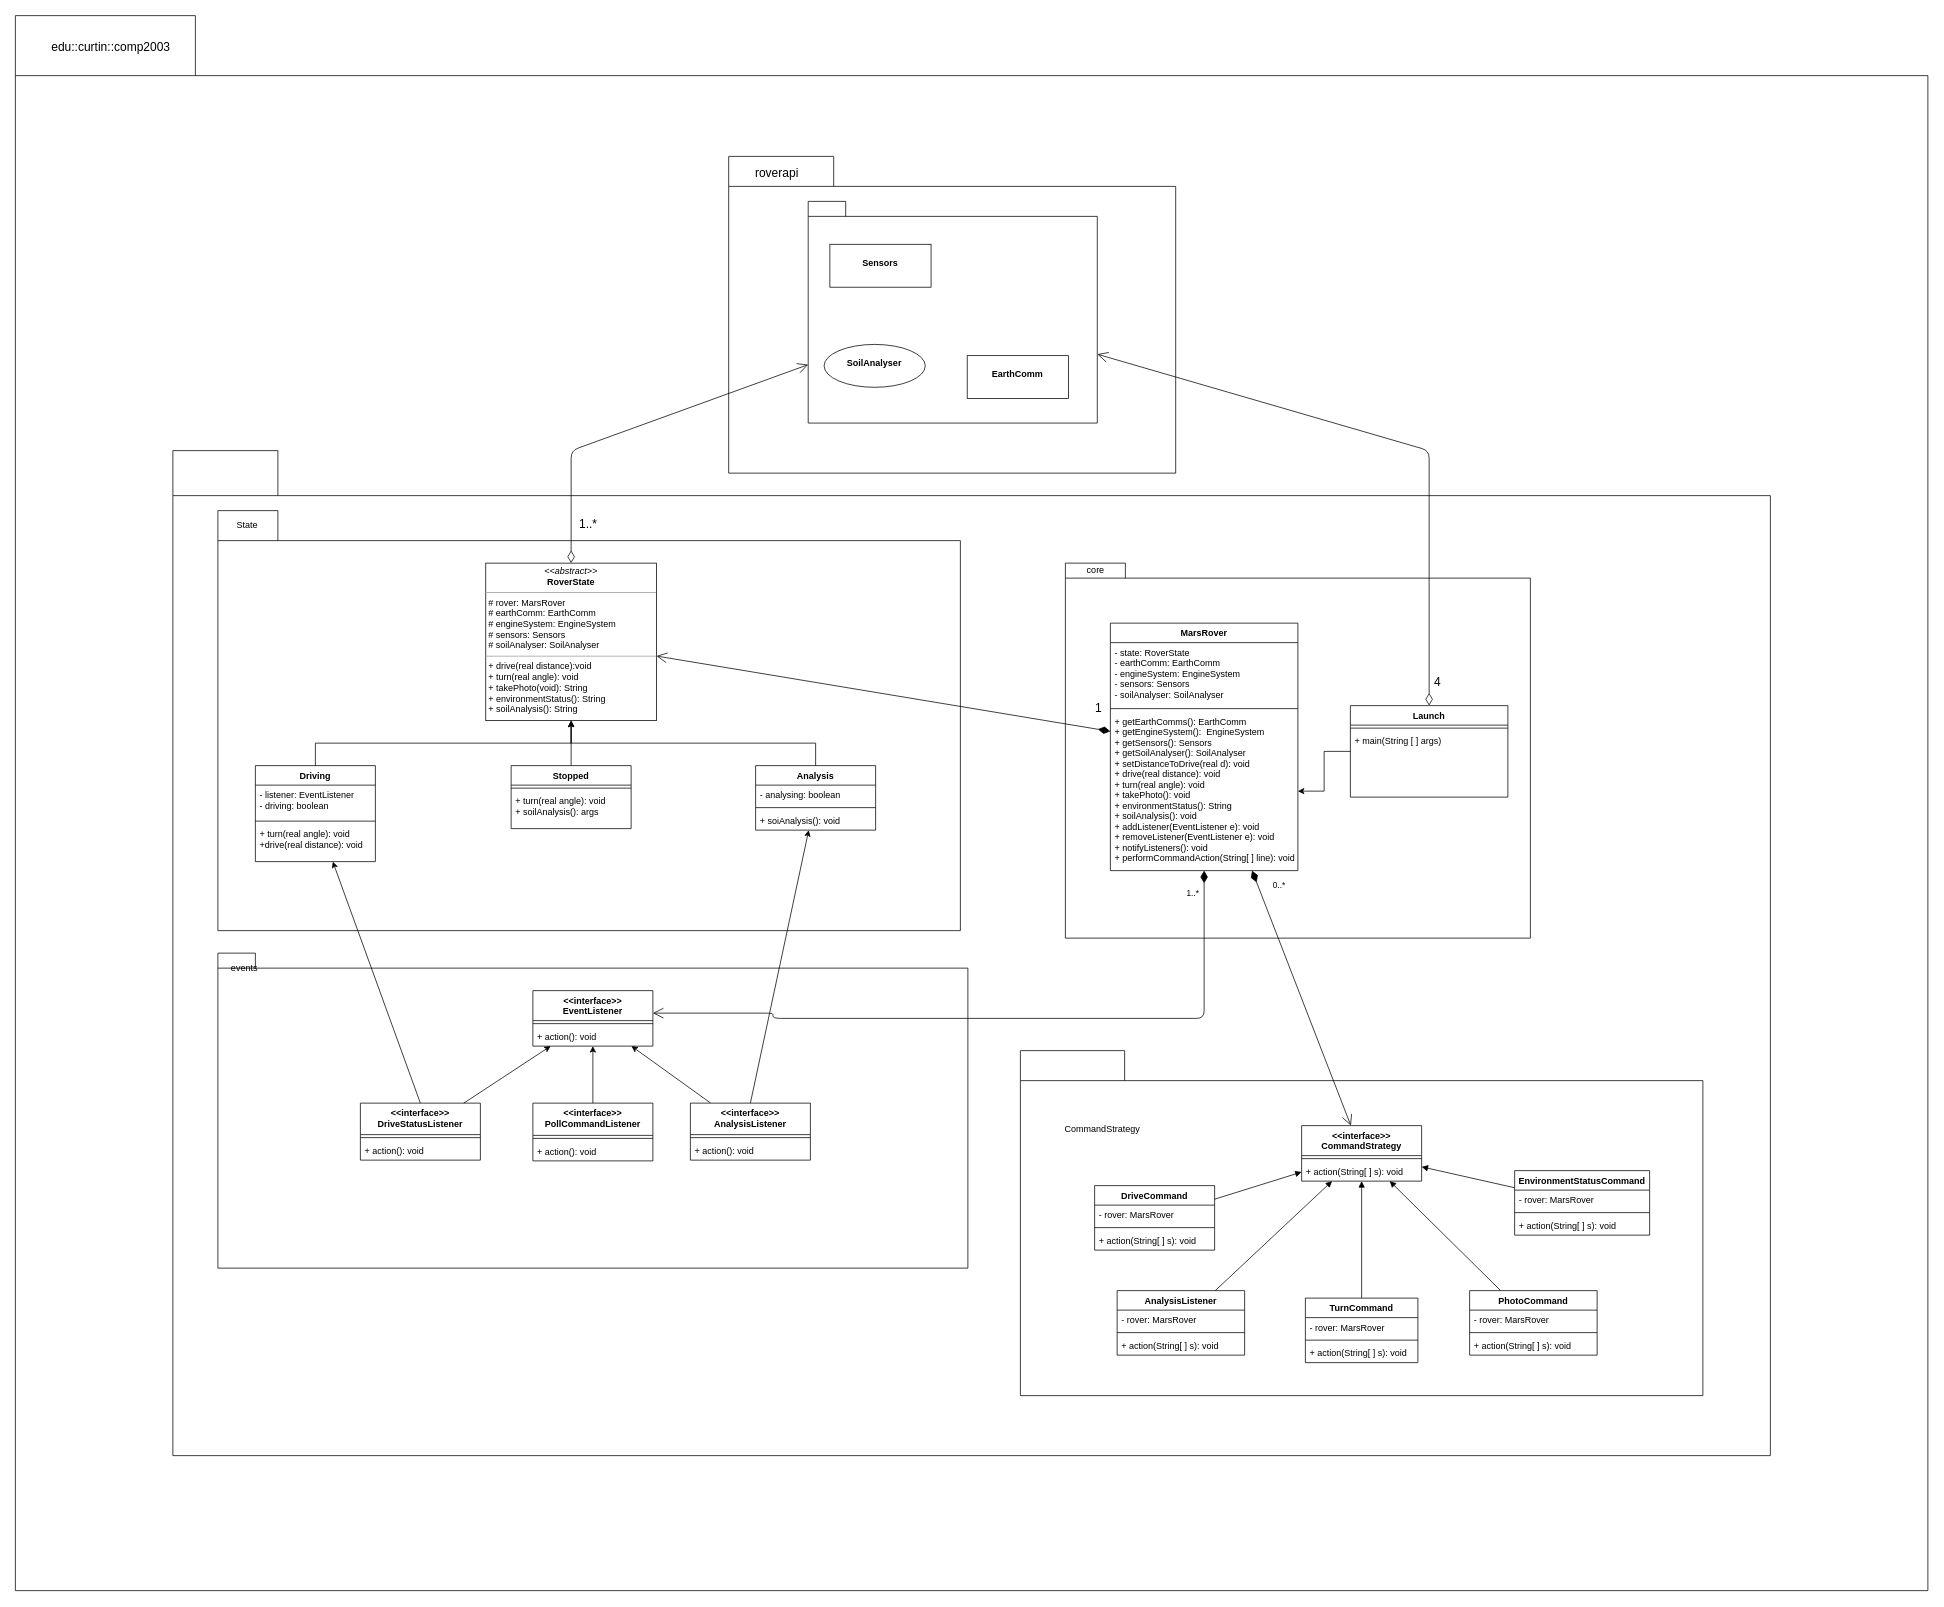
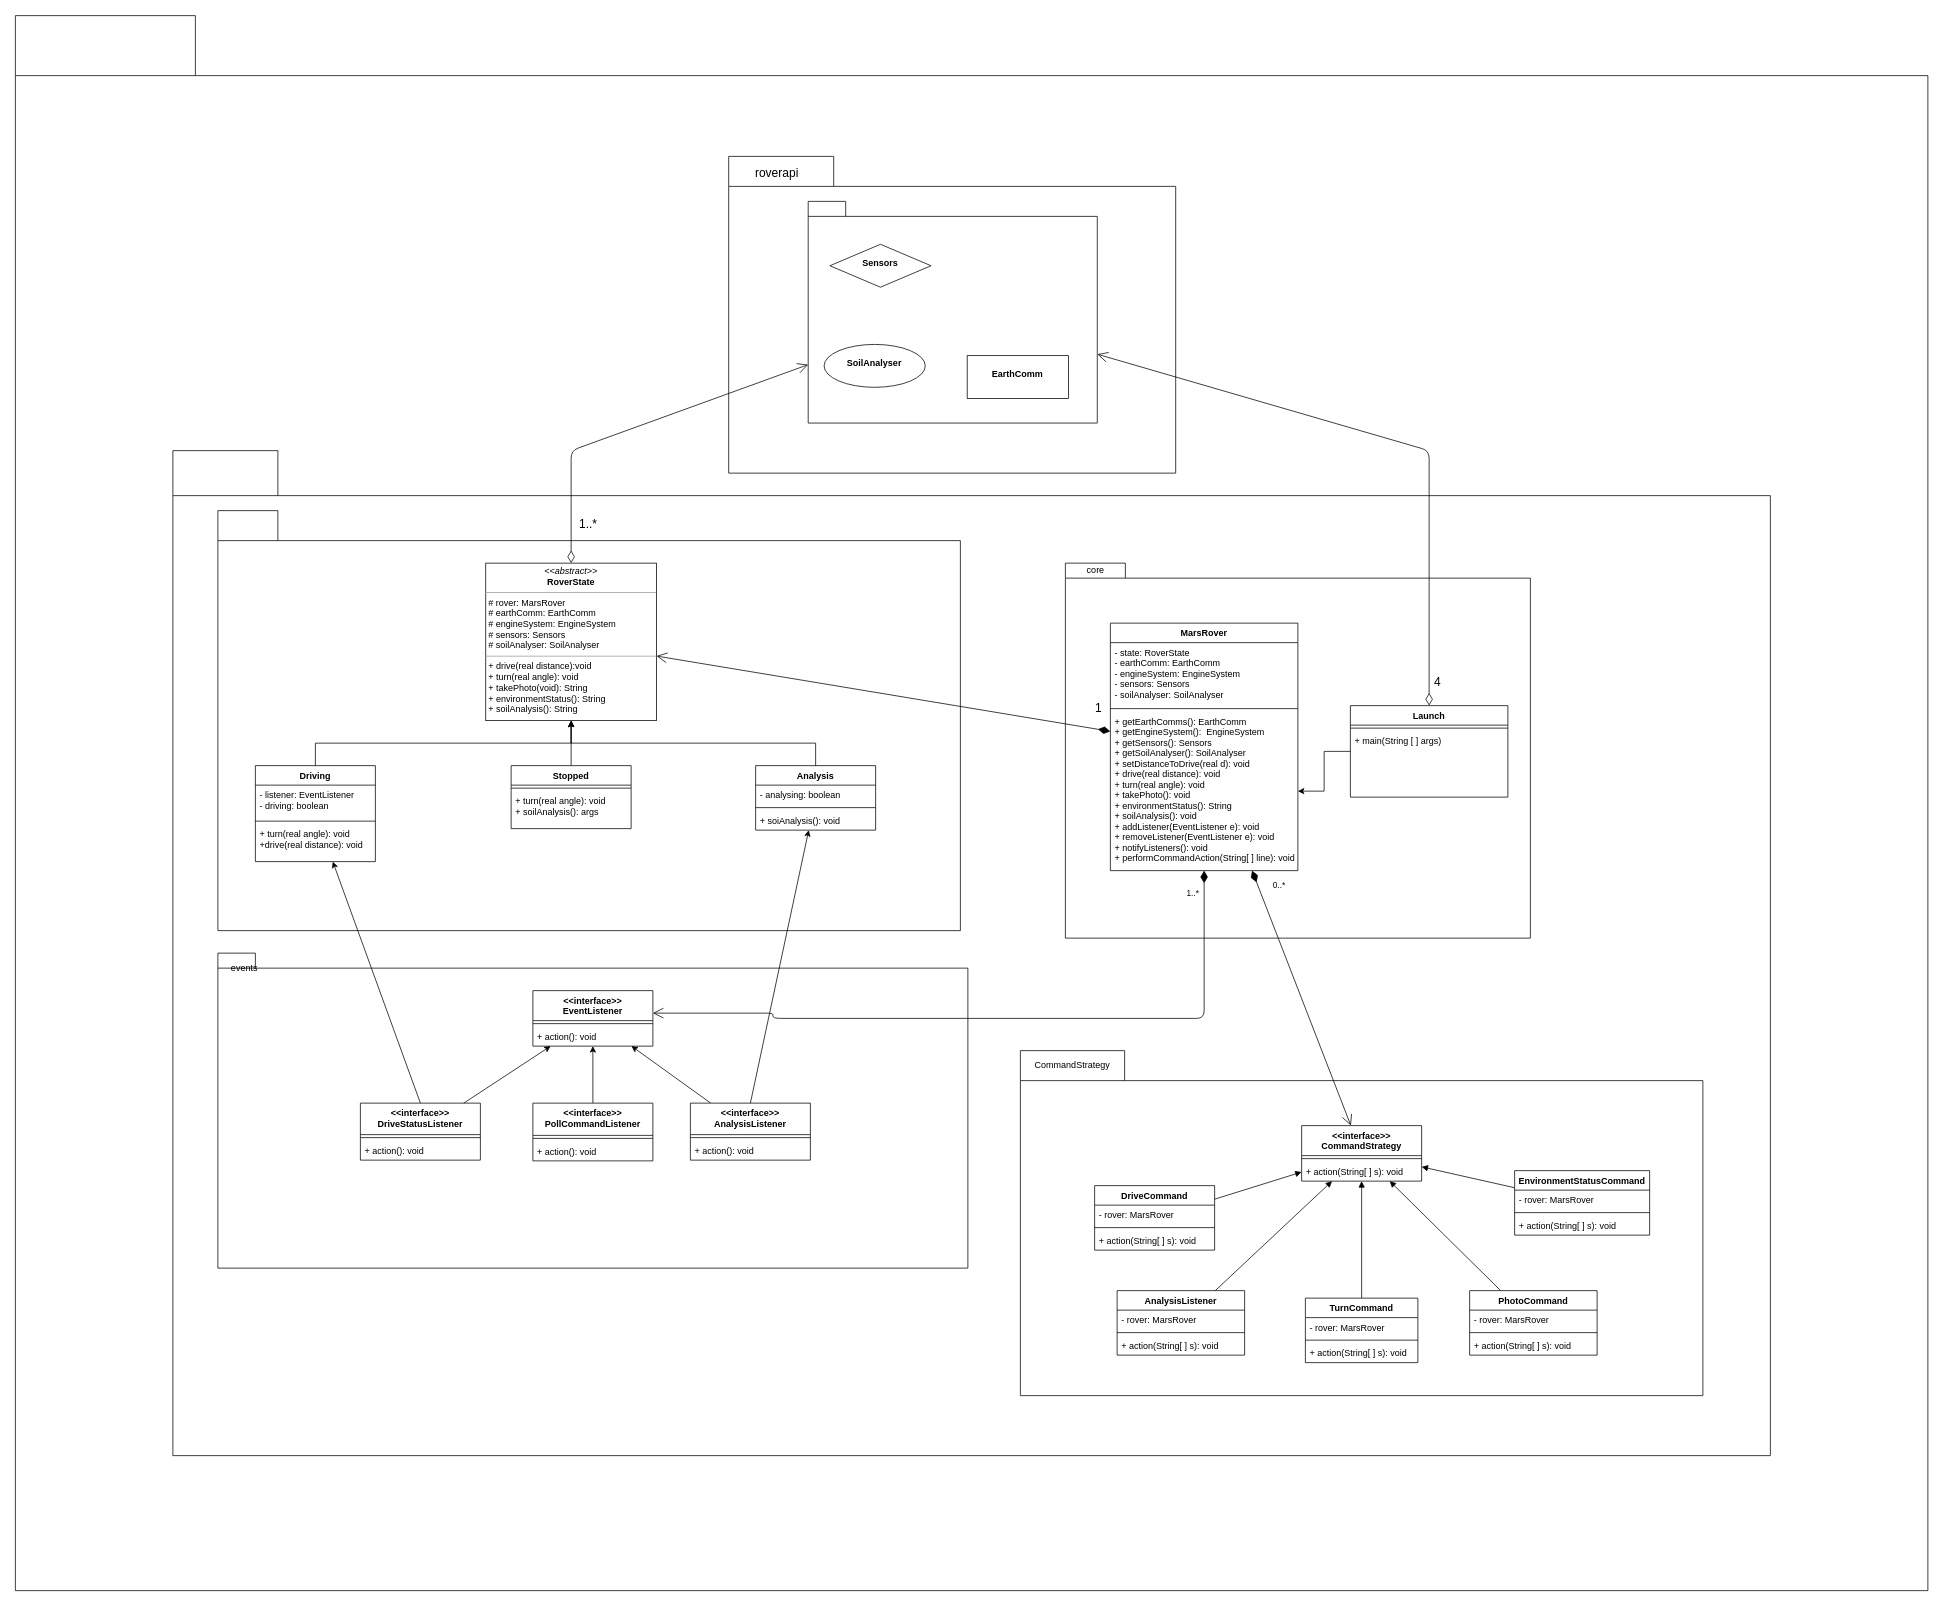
(111, 47) -> none
(880, 265) -> (880, 265)
(247, 526) -> none
(1102, 1129) -> (1072, 1065)
